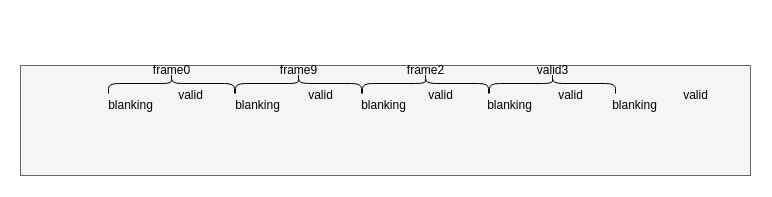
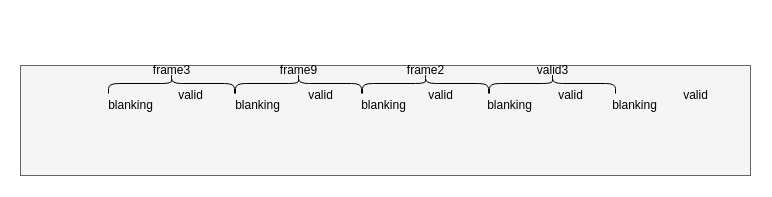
(172, 71) -> (172, 71)
